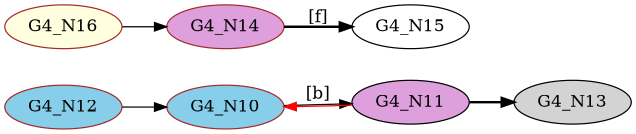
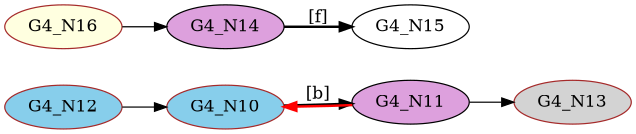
(225, 27) -> (225, 27)
(485, 102) -> (485, 102)
(573, 102) -> (573, 102)
(312, 105) -> (312, 105)
(324, 106) -> (324, 106)
